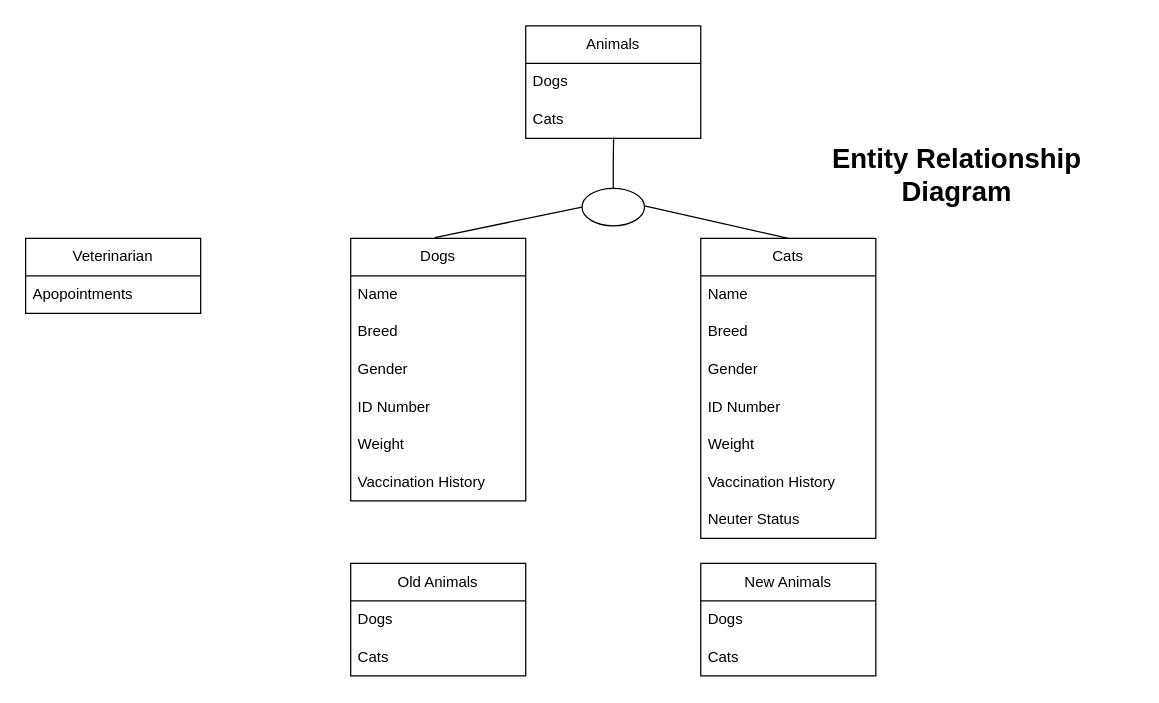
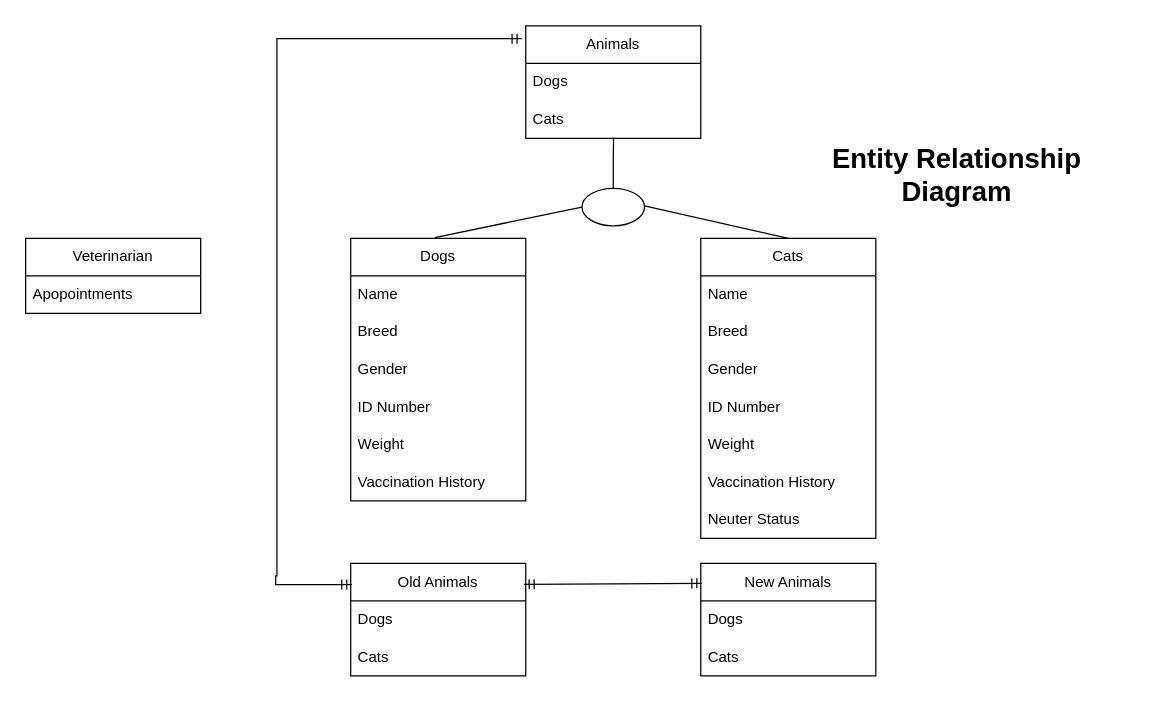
none -> (277, 228)
none -> (612, 584)
